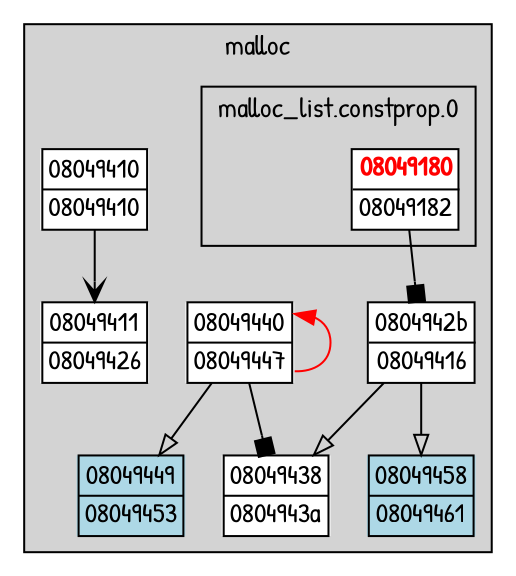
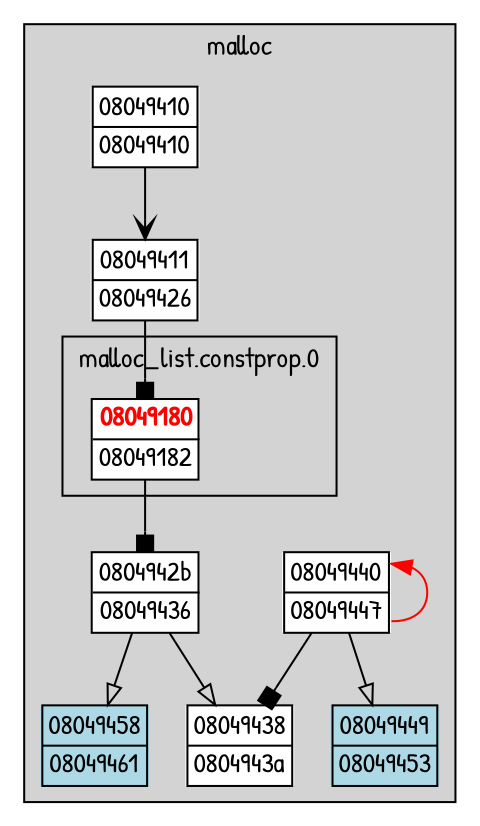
none -> (145, 350)
(422, 361) -> (146, 611)
